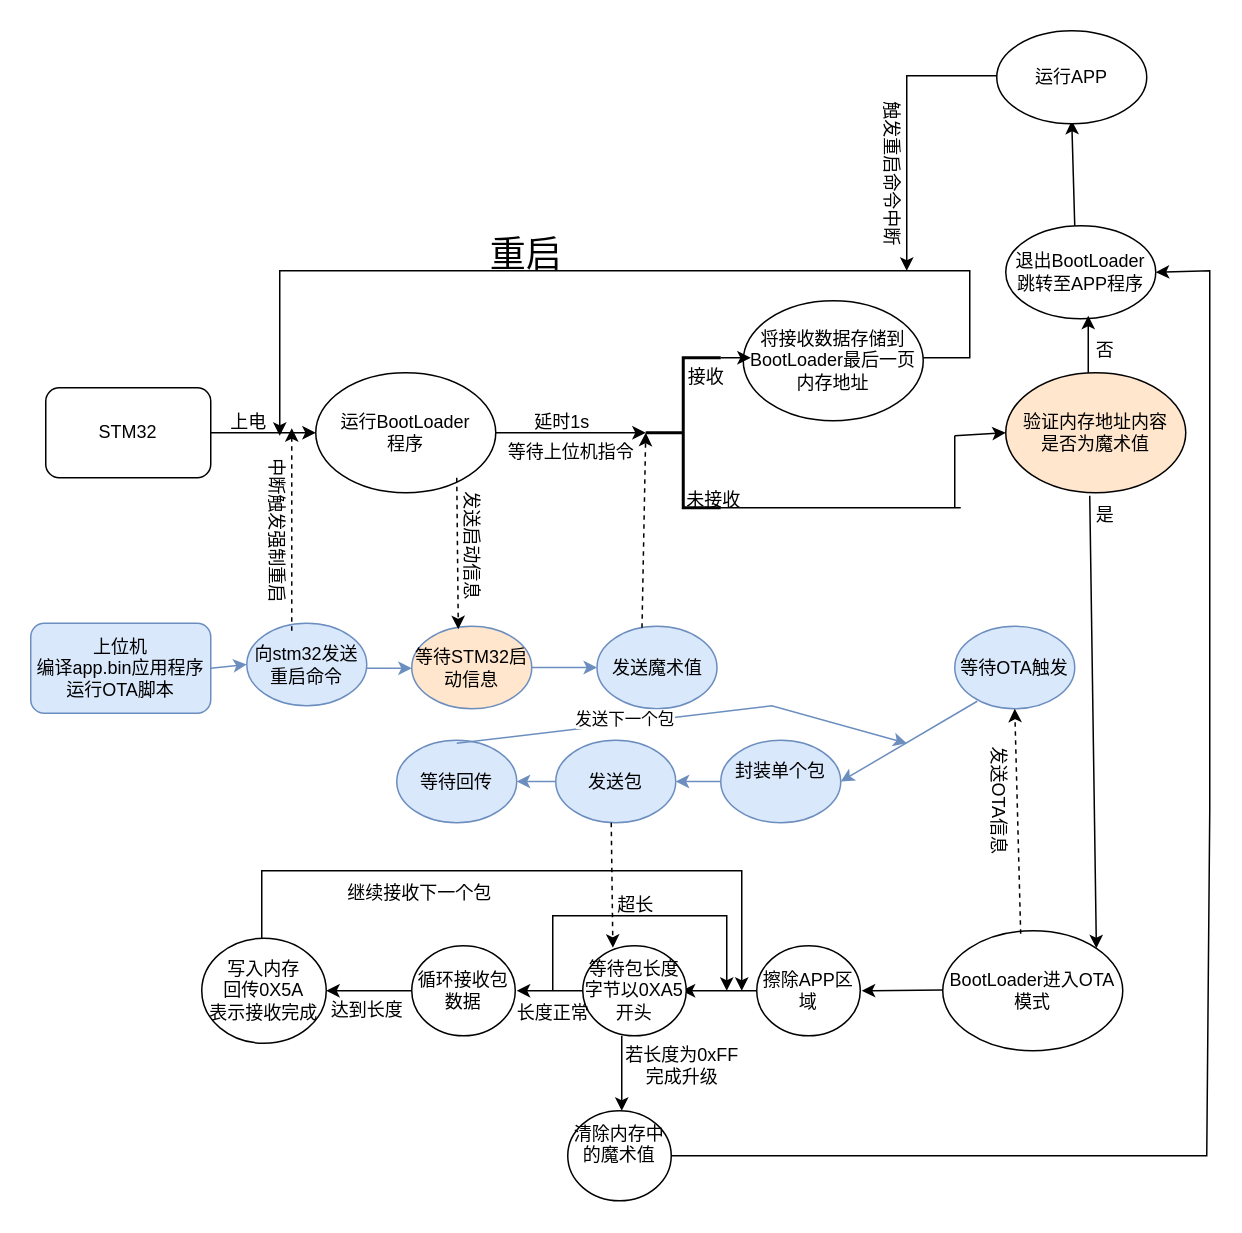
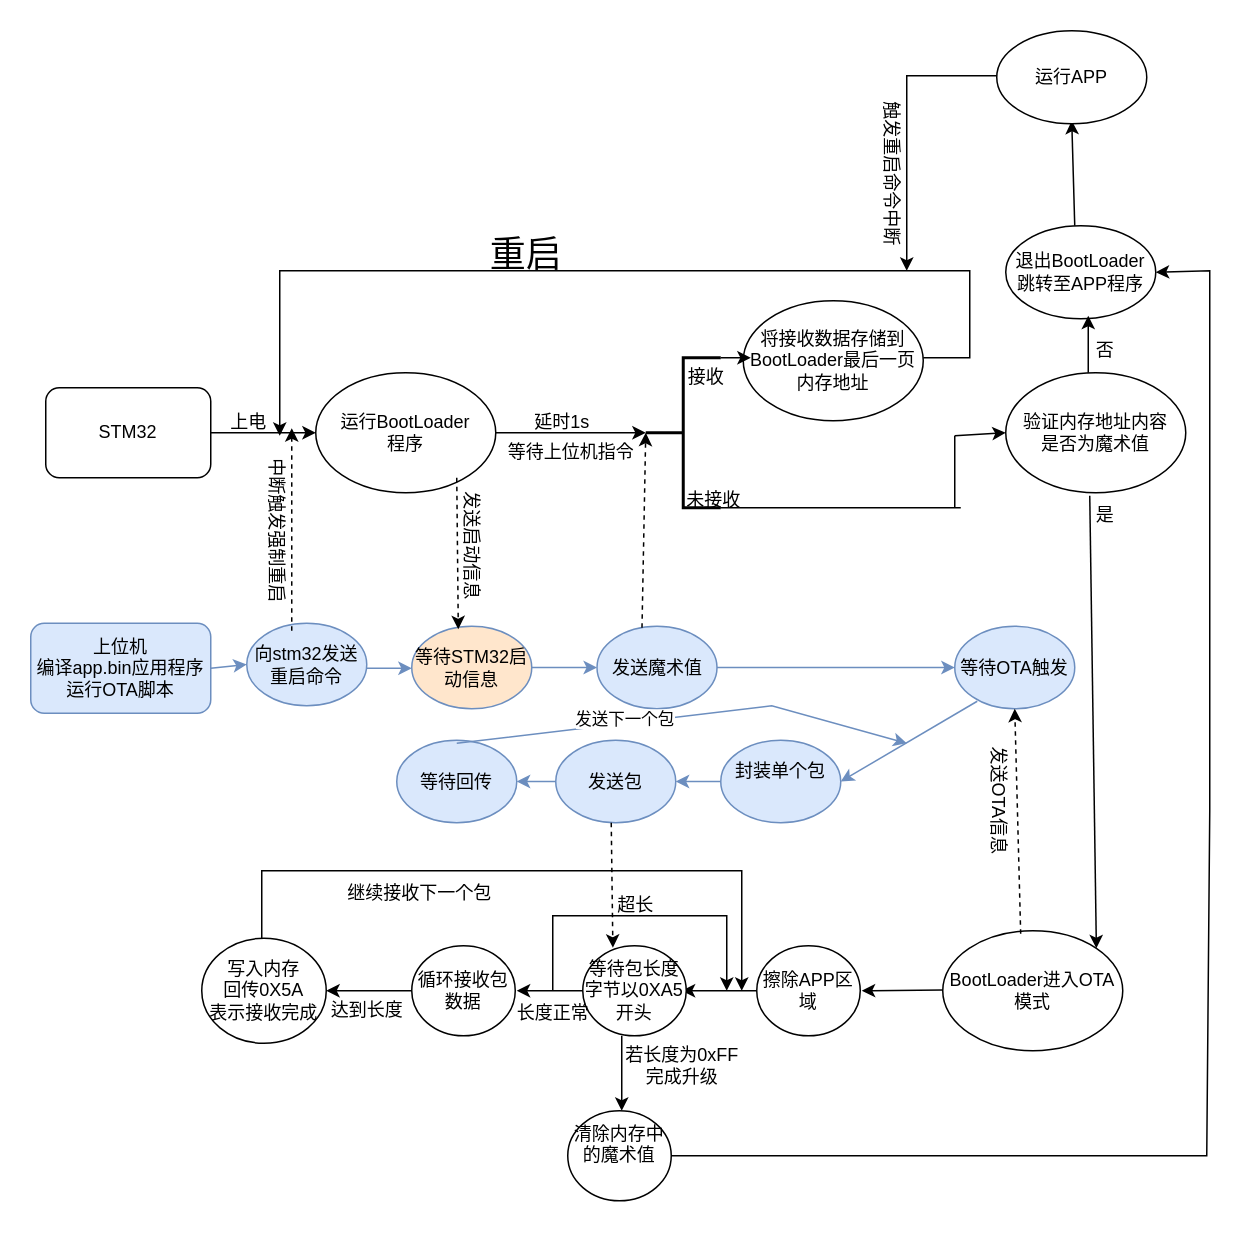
(1096, 433) -> (1096, 433)
none -> (831, 668)
